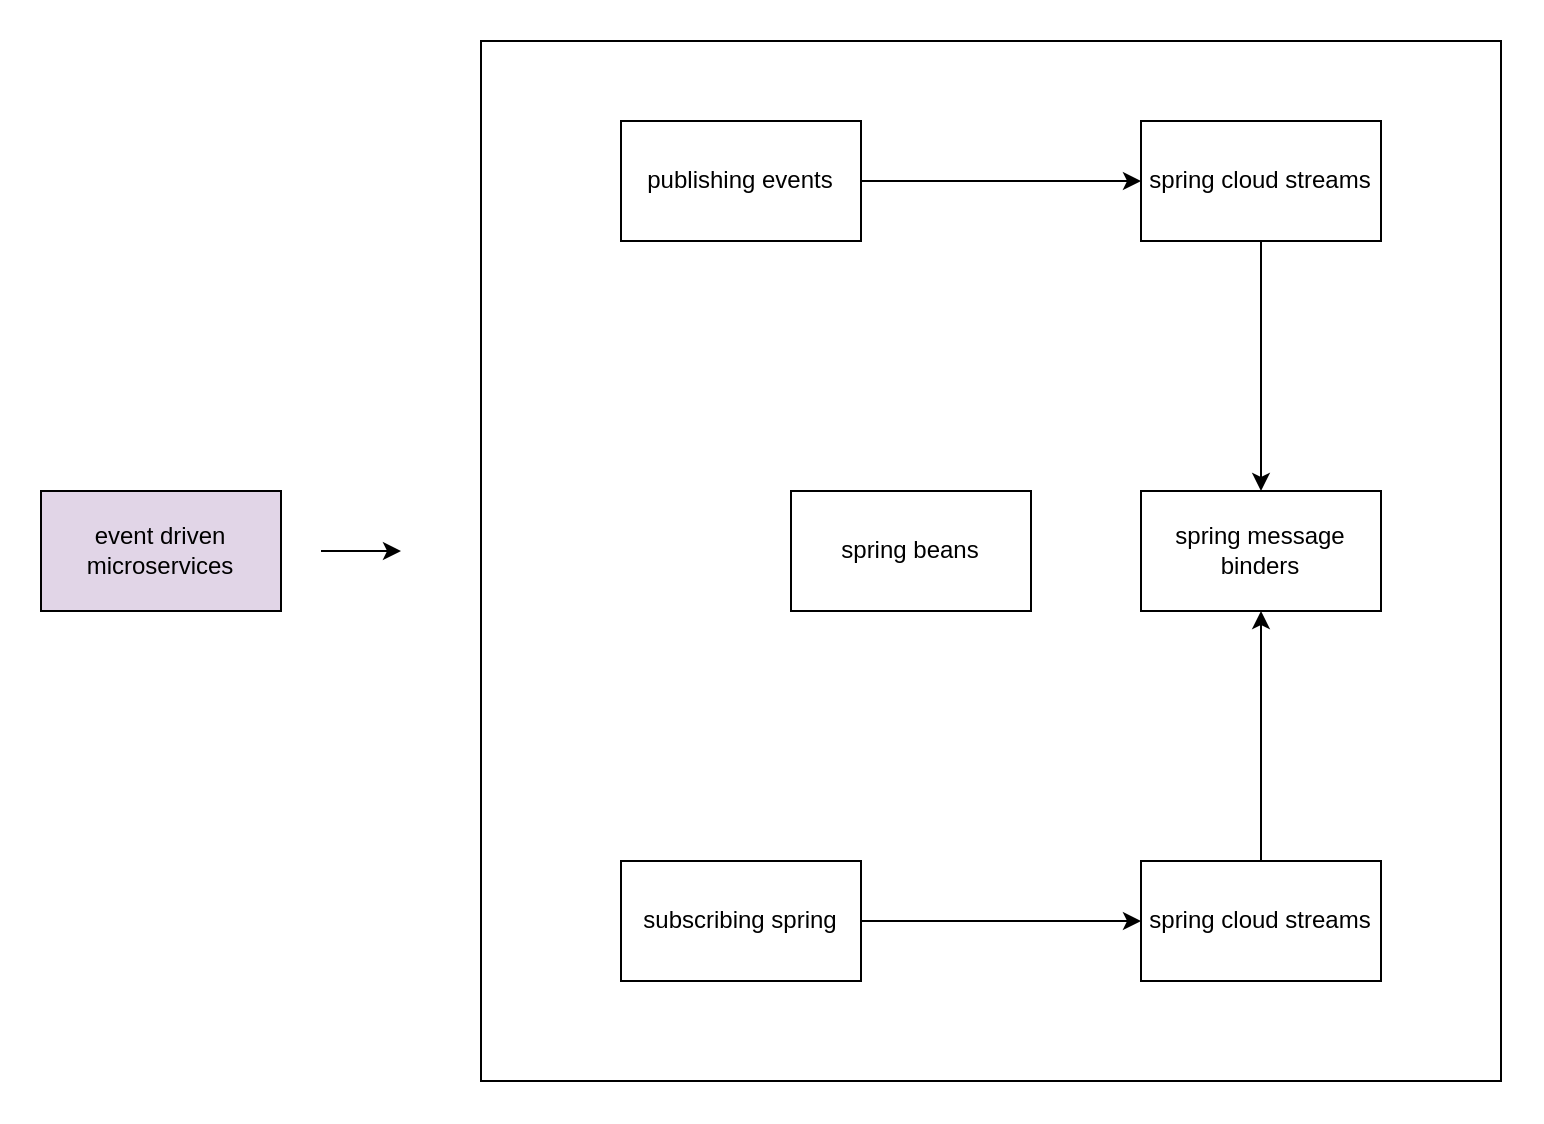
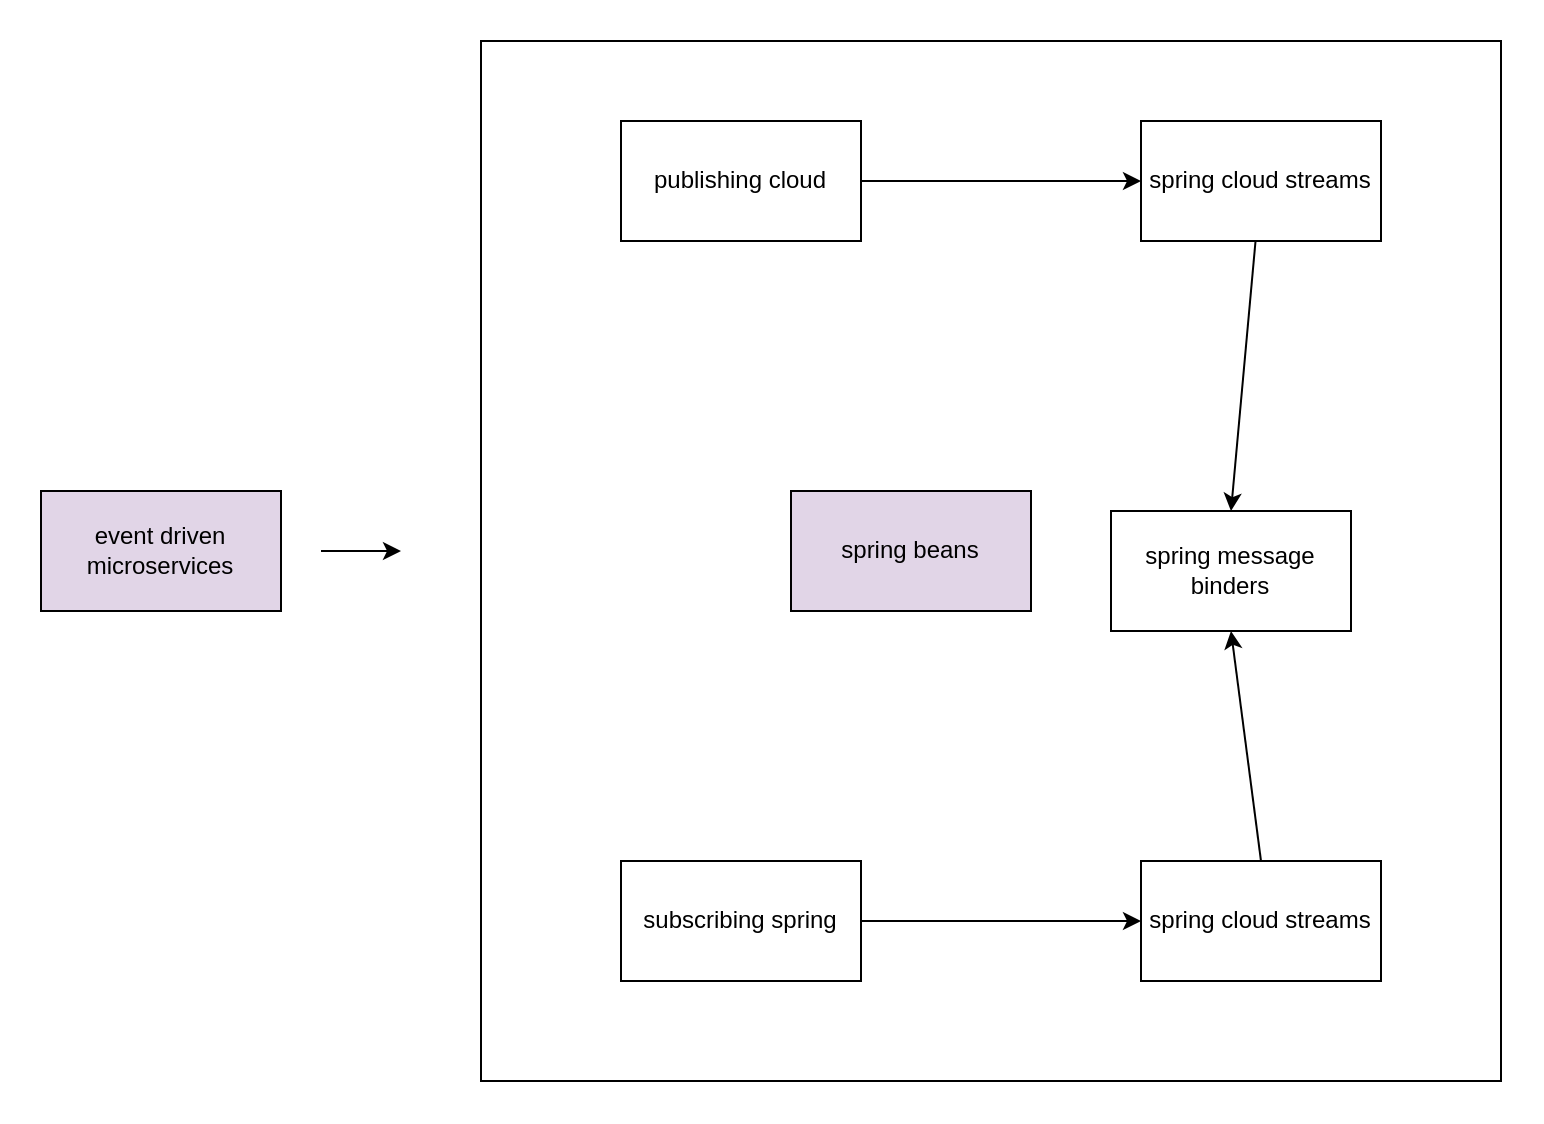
(741, 181) -> (741, 181)
(911, 551) -> (911, 551)
(1261, 551) -> (1231, 571)
